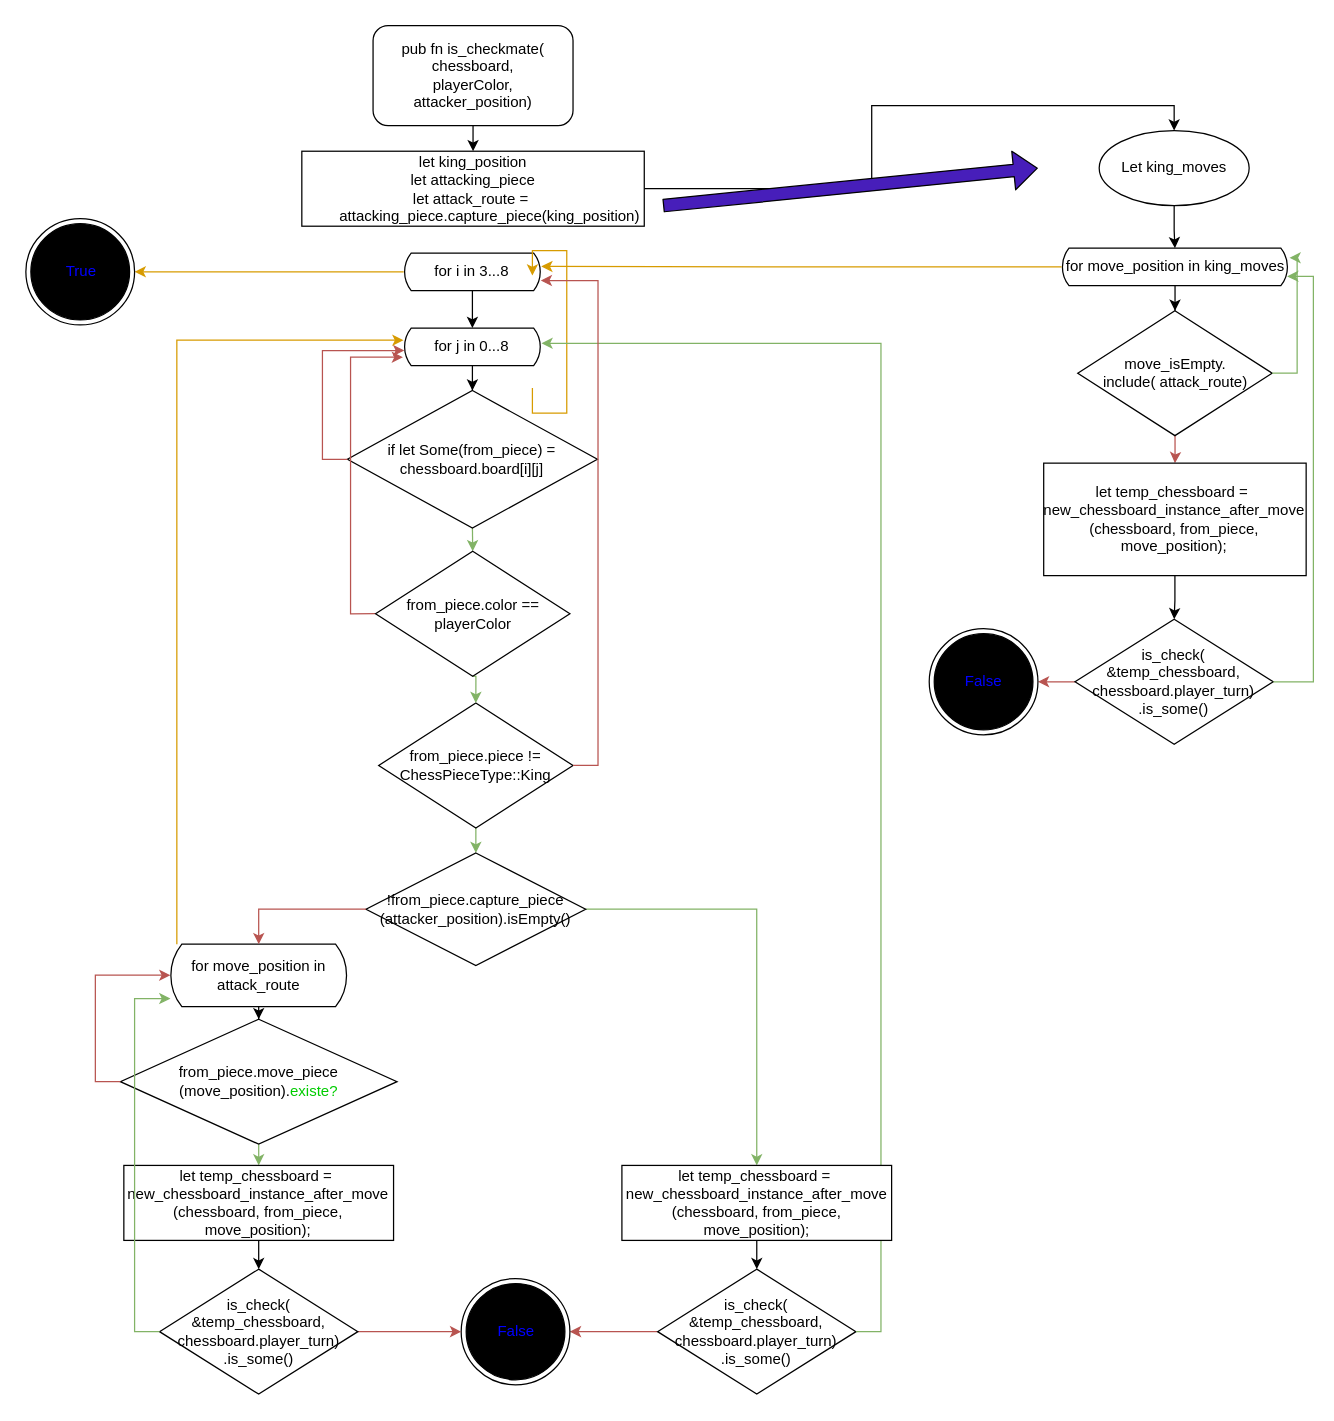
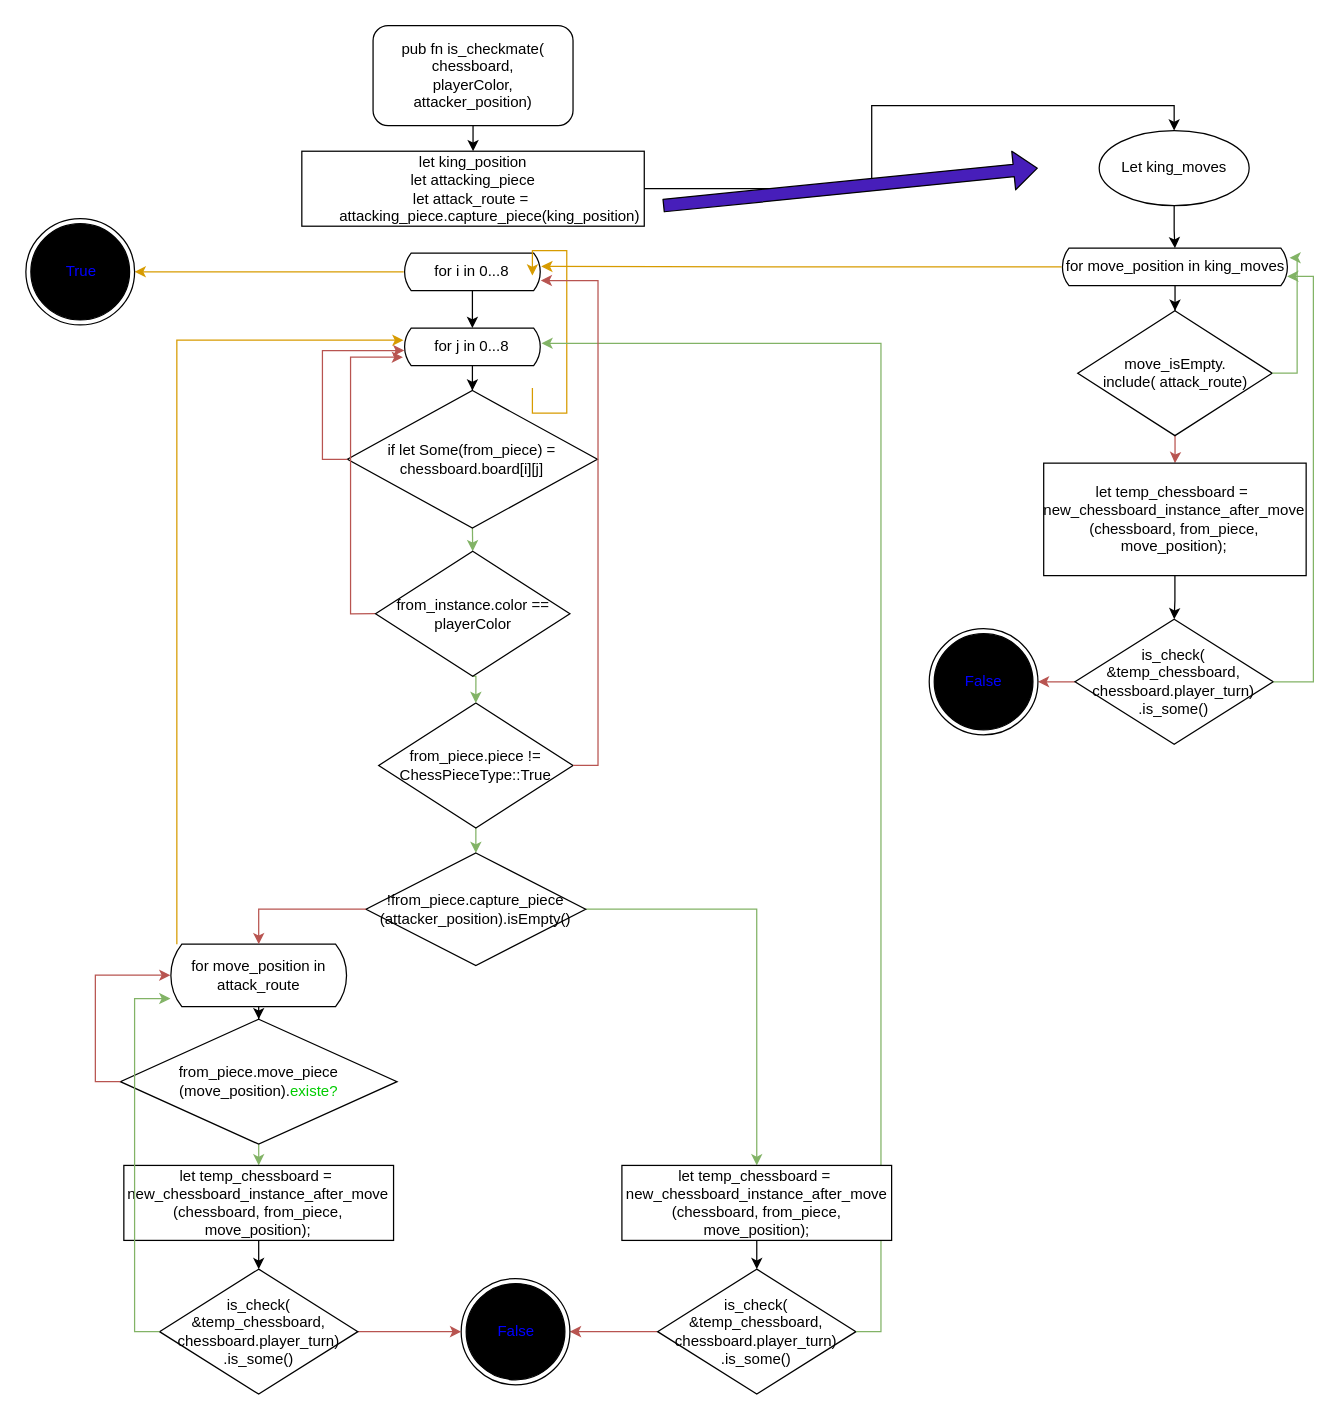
(472, 272) -> (472, 272)
(473, 614) -> (473, 614)
(476, 766) -> (476, 766)
